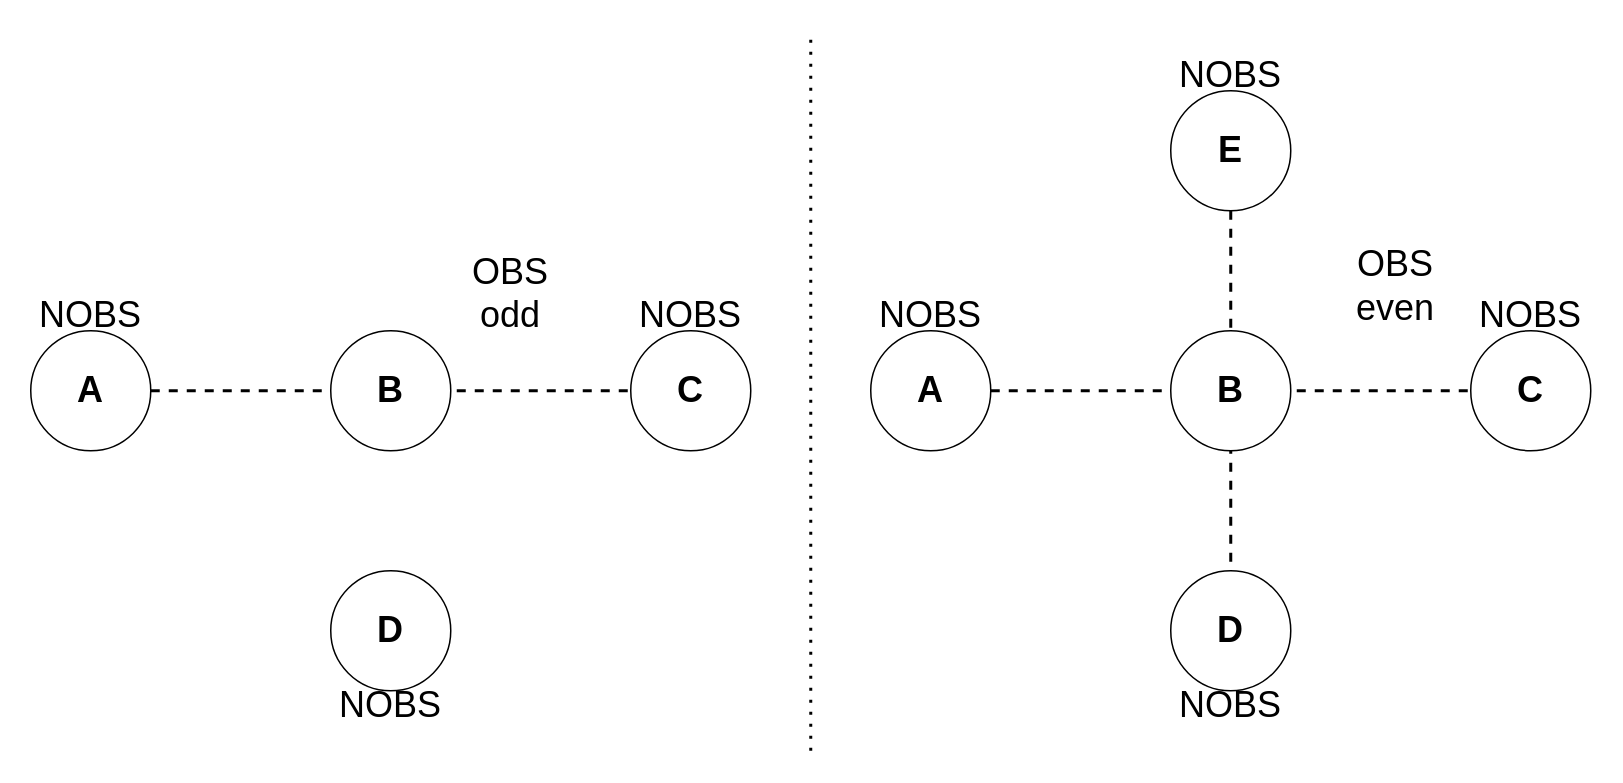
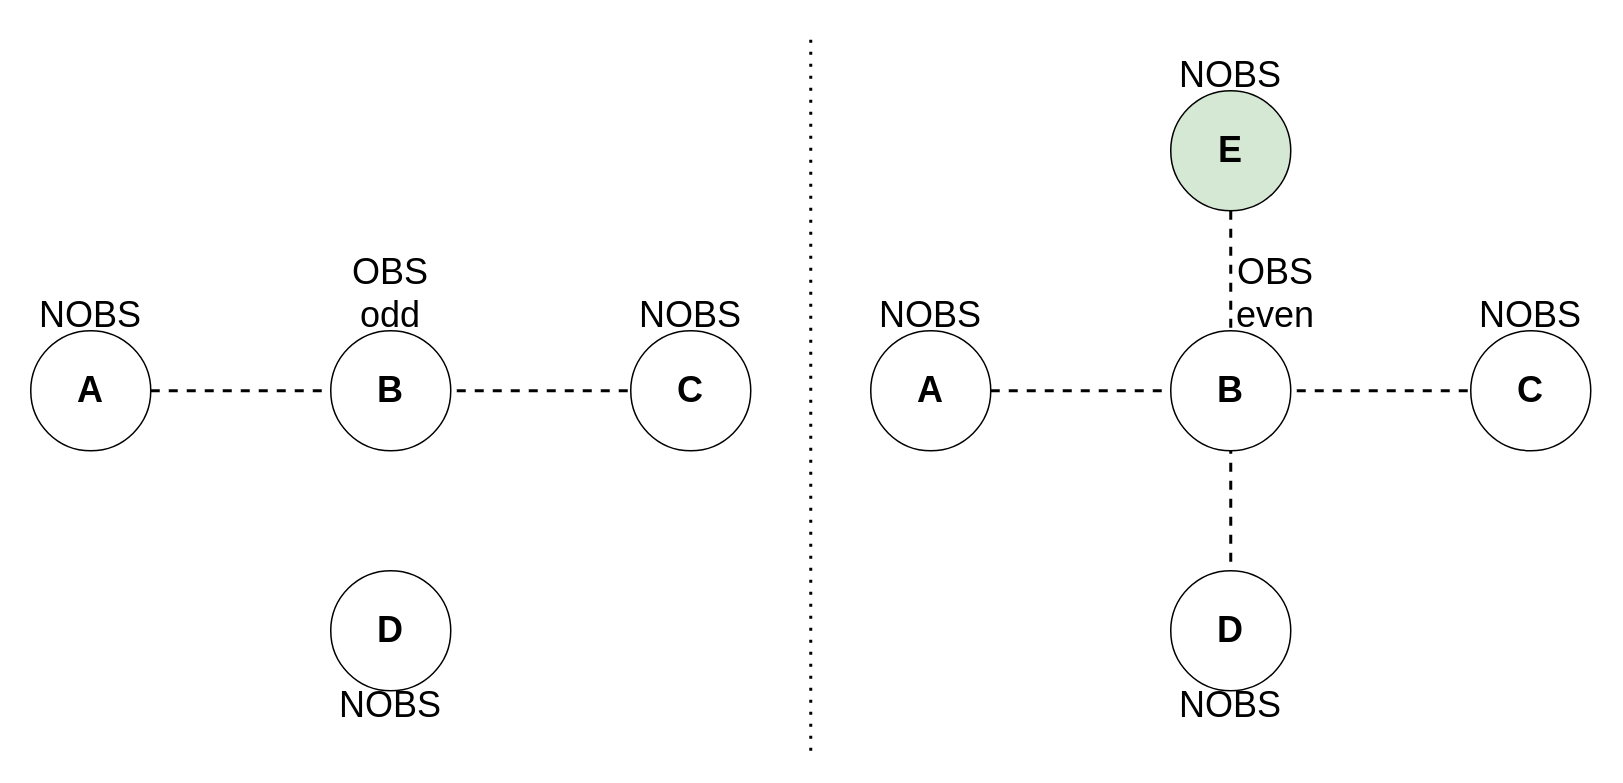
(1231, 151) -> (1231, 151)
(1396, 286) -> (1276, 293)
(511, 293) -> (391, 293)
